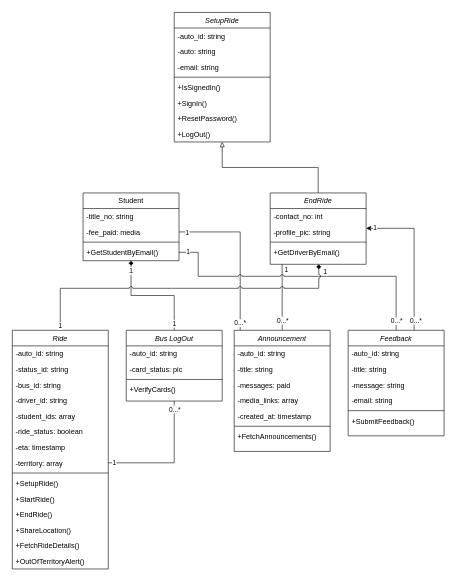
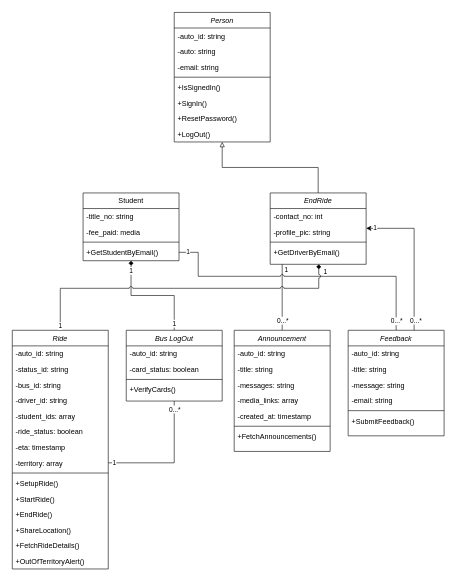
(222, 20) -> (222, 20)
(240, 280) -> none
(161, 370) -> (169, 370)
(265, 385) -> (269, 385)
